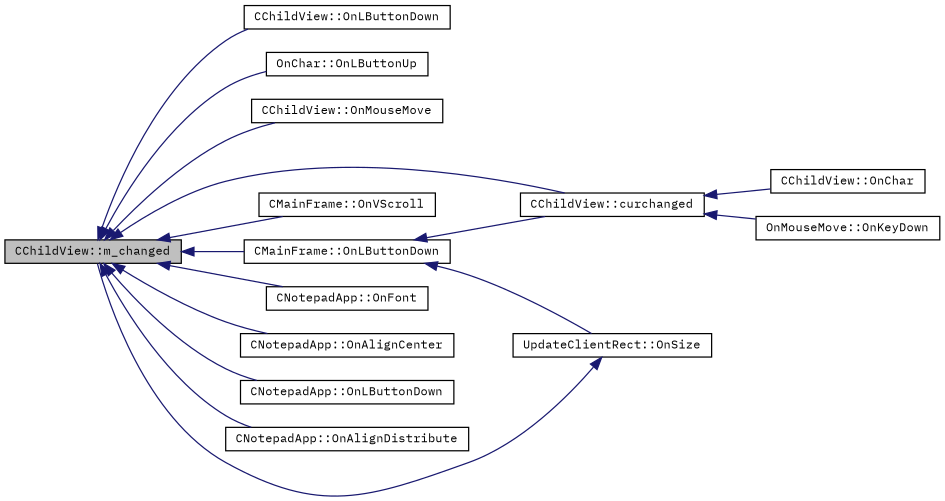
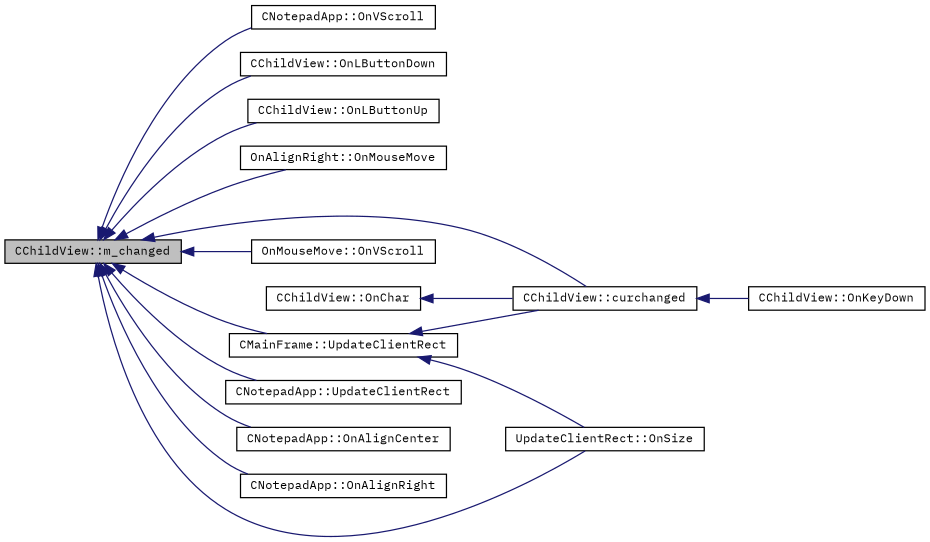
(347, 64) -> (343, 111)
(347, 111) -> (343, 158)
(744, 192) -> (473, 298)
(347, 205) -> (343, 252)
(848, 228) -> (837, 298)
(347, 252) -> (343, 345)
(347, 298) -> (343, 392)
(347, 392) -> (343, 486)
(347, 439) -> (343, 17)
(305, 493) -> (276, 530)
